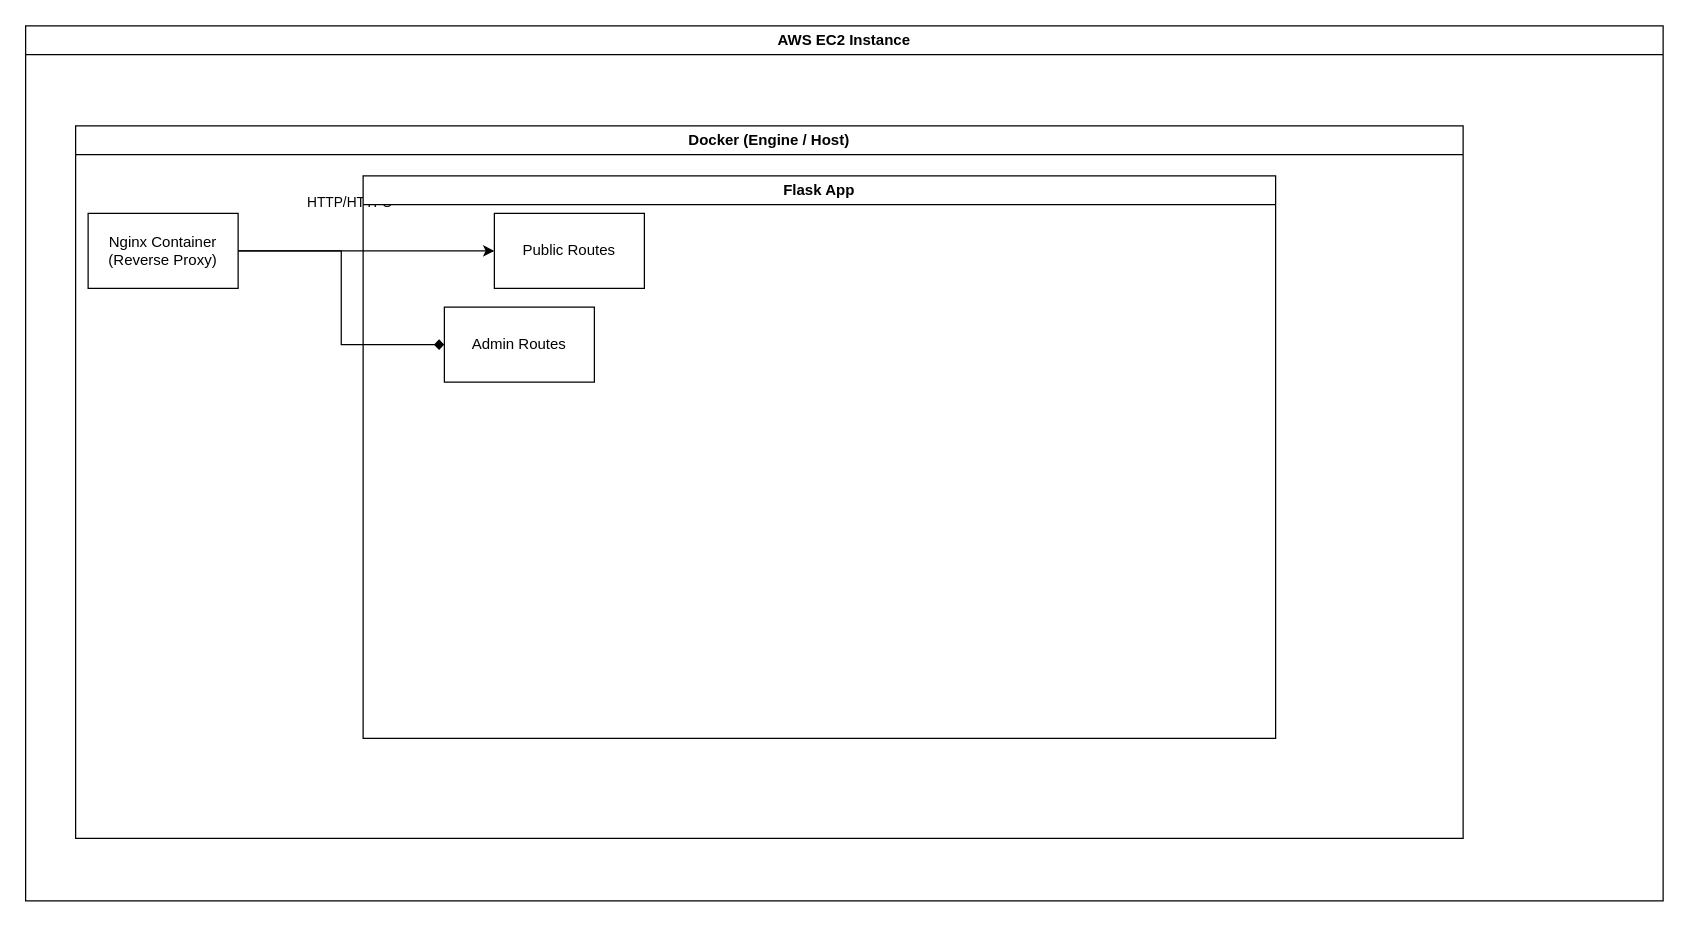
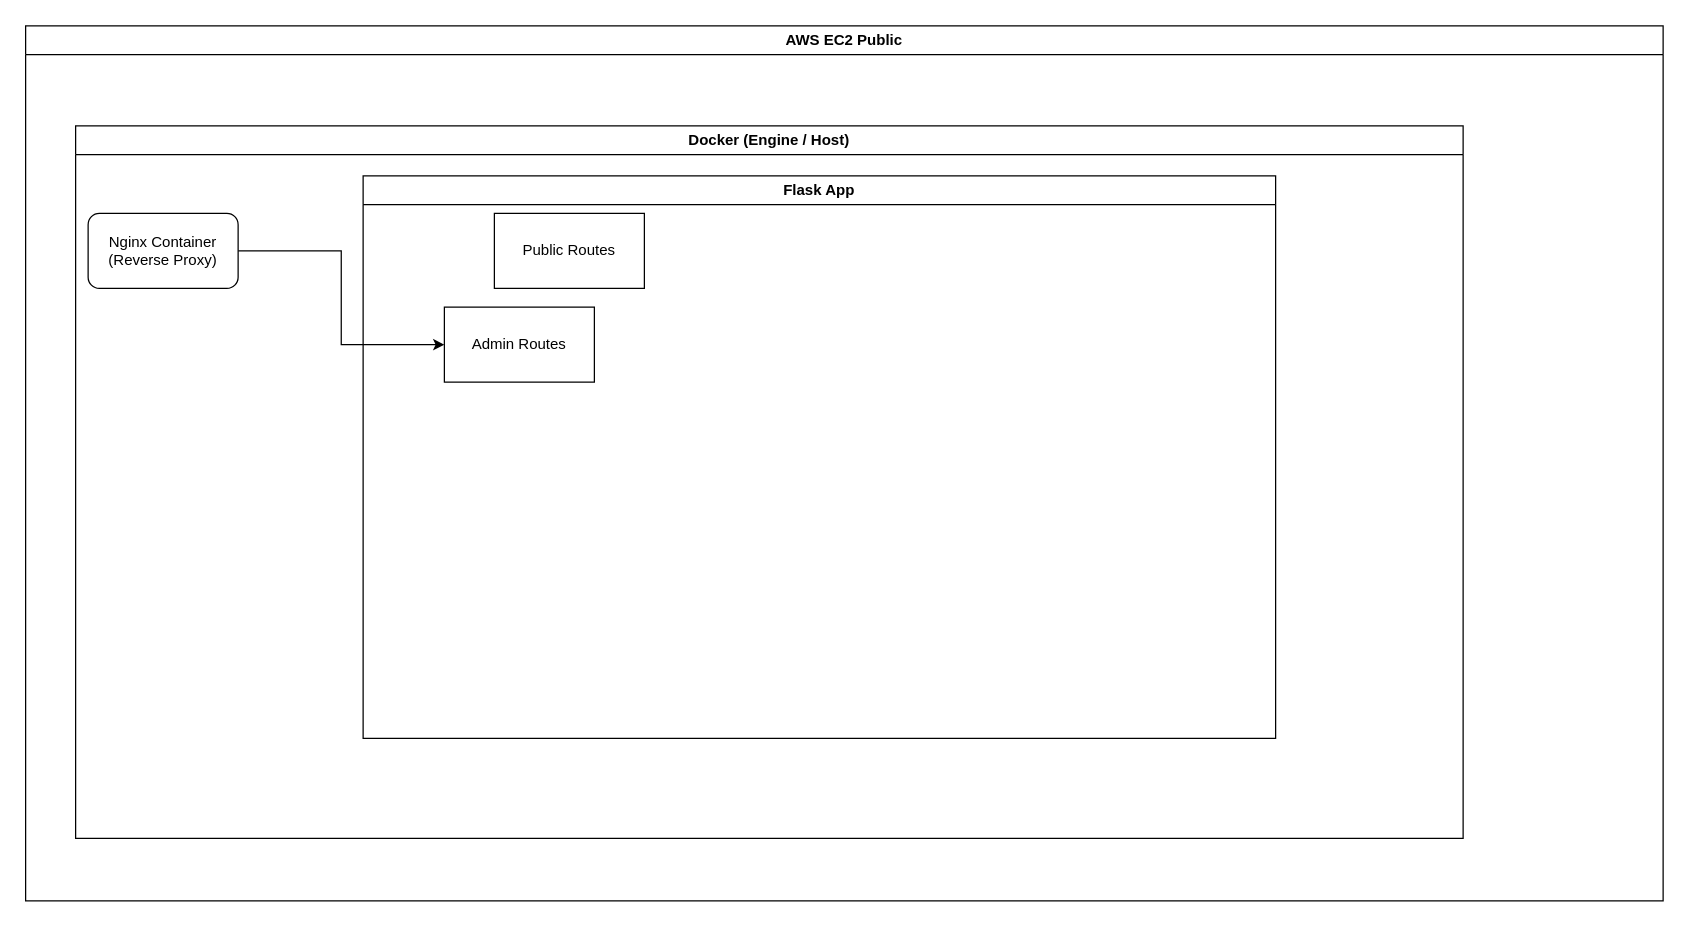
(844, 41) -> (844, 41)
(163, 251) -> (163, 251)
(415, 251) -> none
(434, 344) -> (434, 344)
